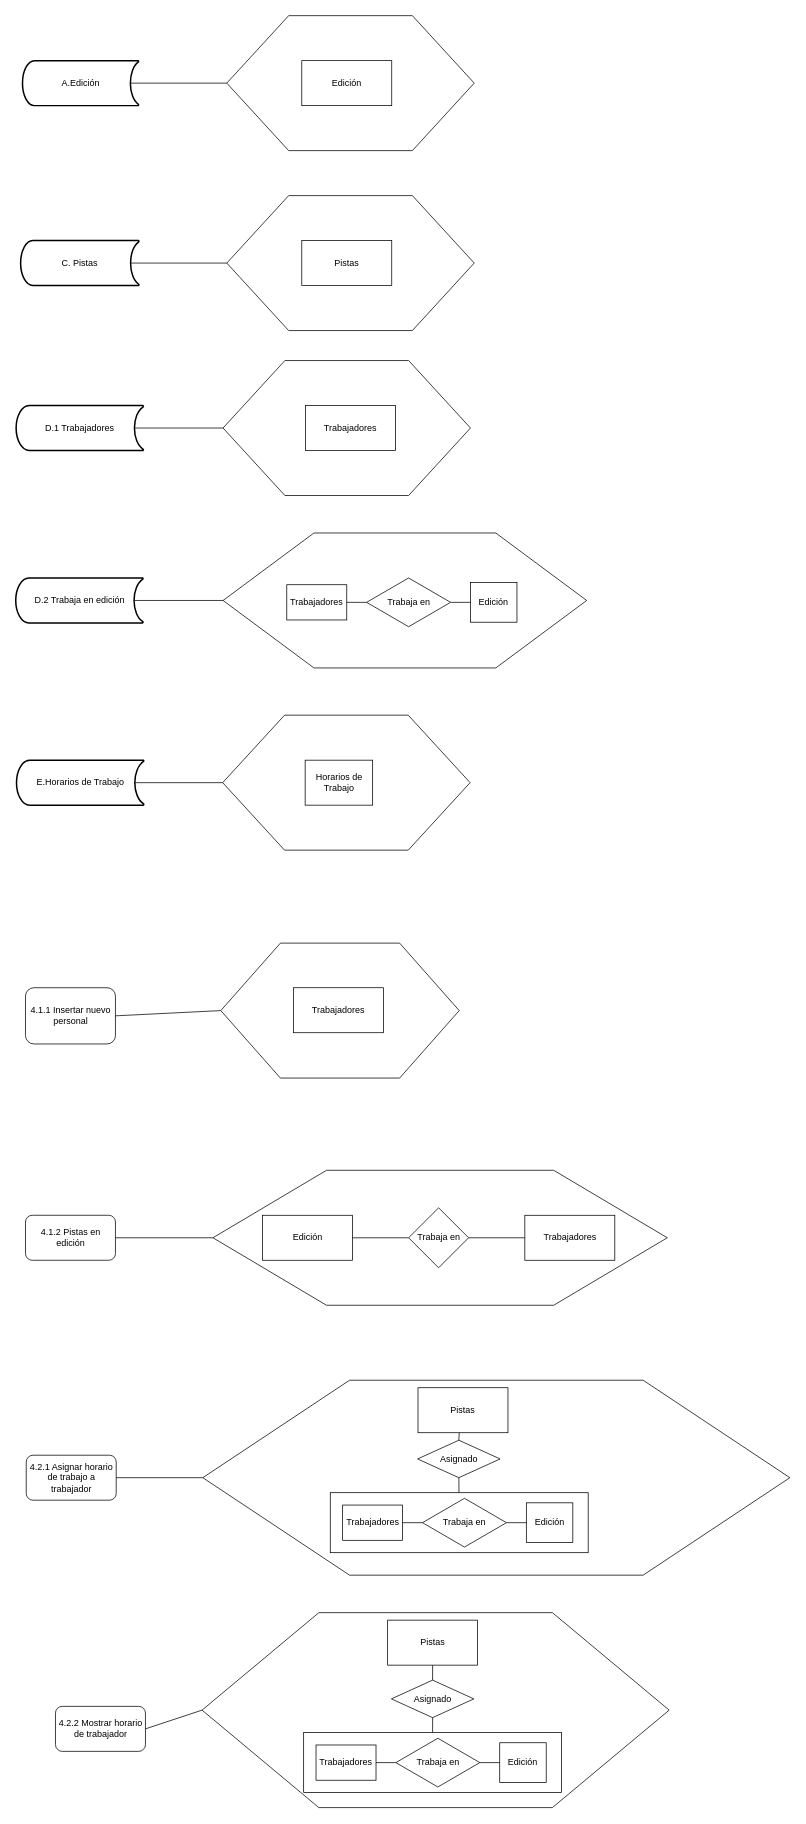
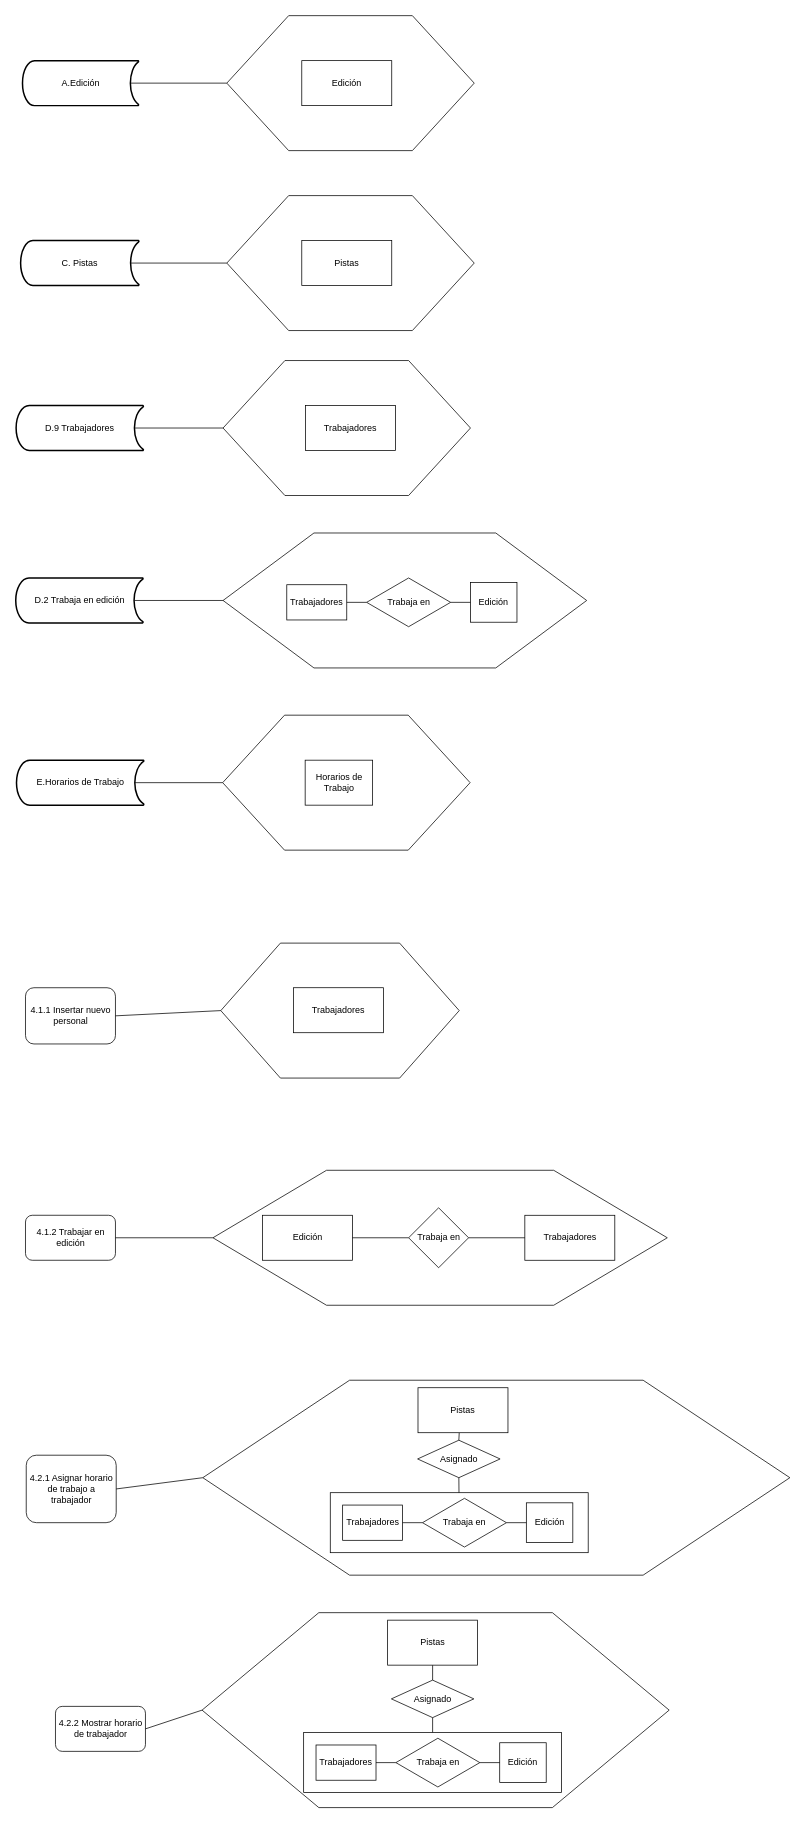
(80, 428) -> (80, 428)
(71, 1238) -> (71, 1238)
(71, 1478) -> (71, 1489)
